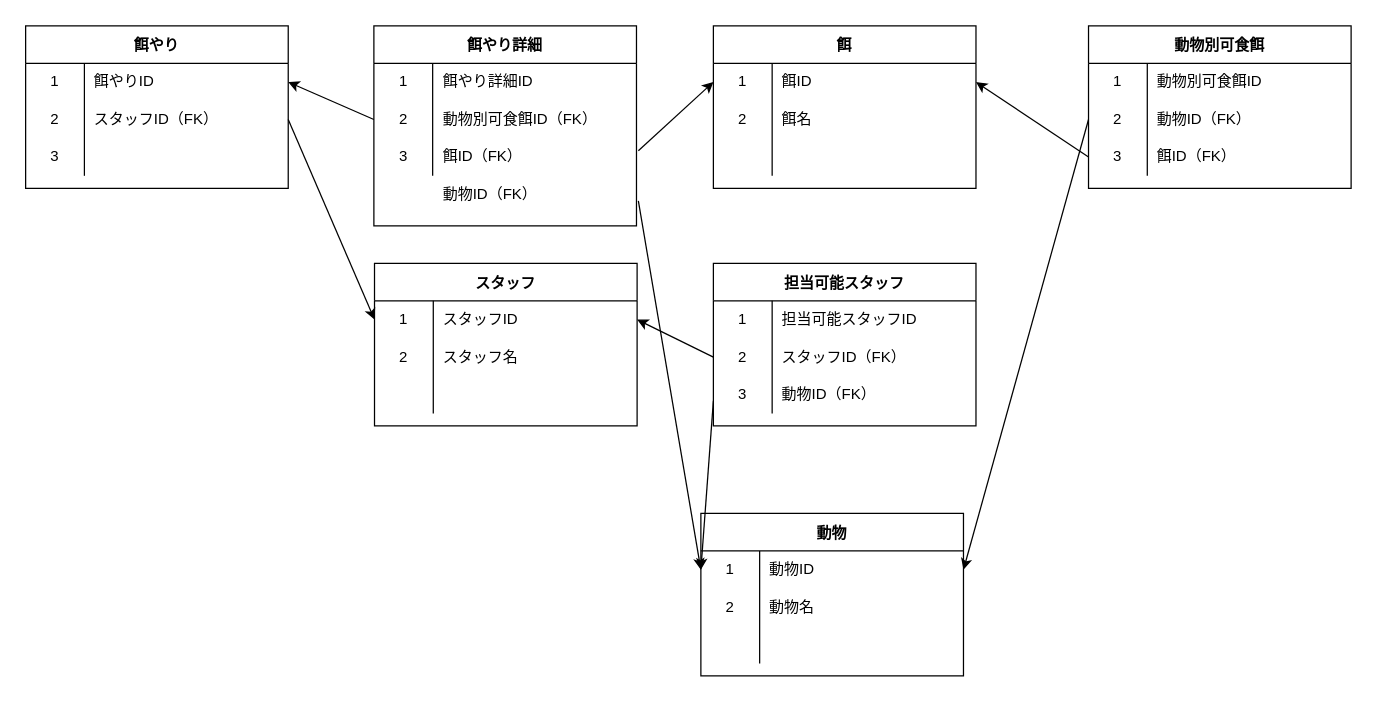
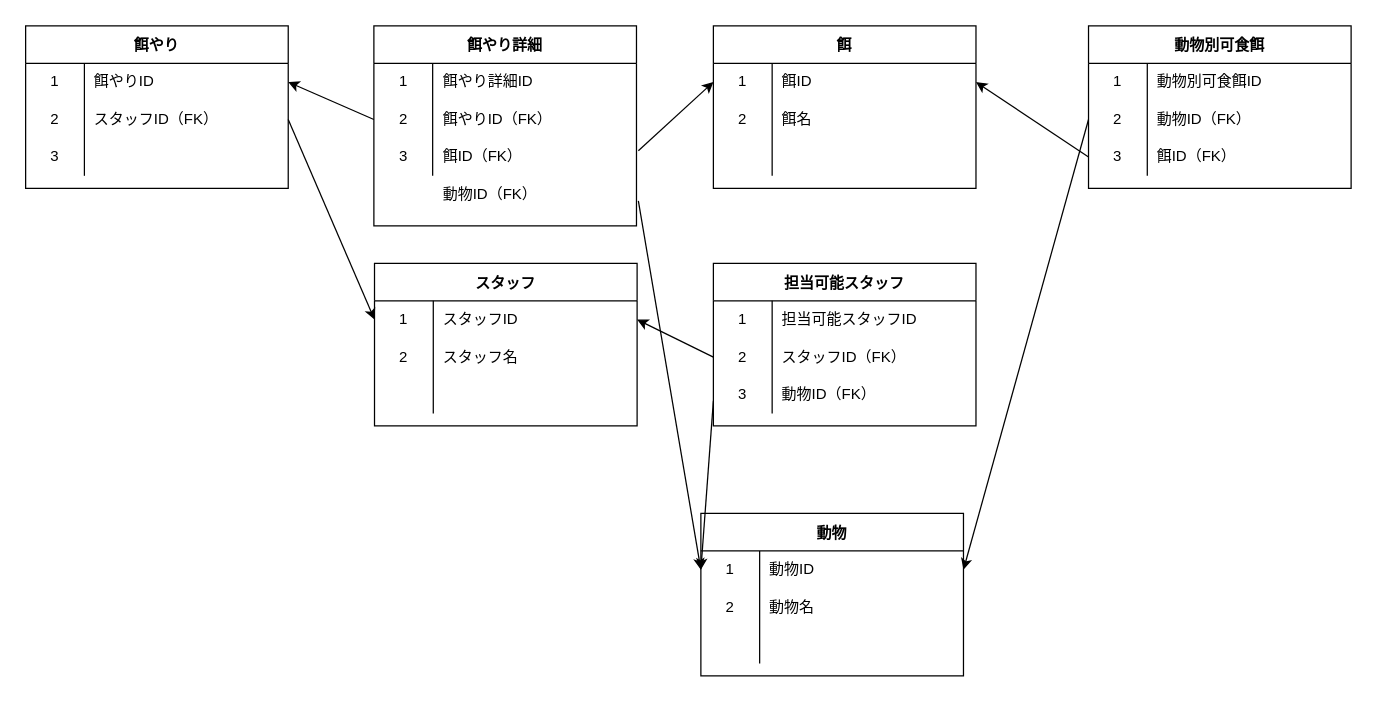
(520, 119) -> (497, 119)
